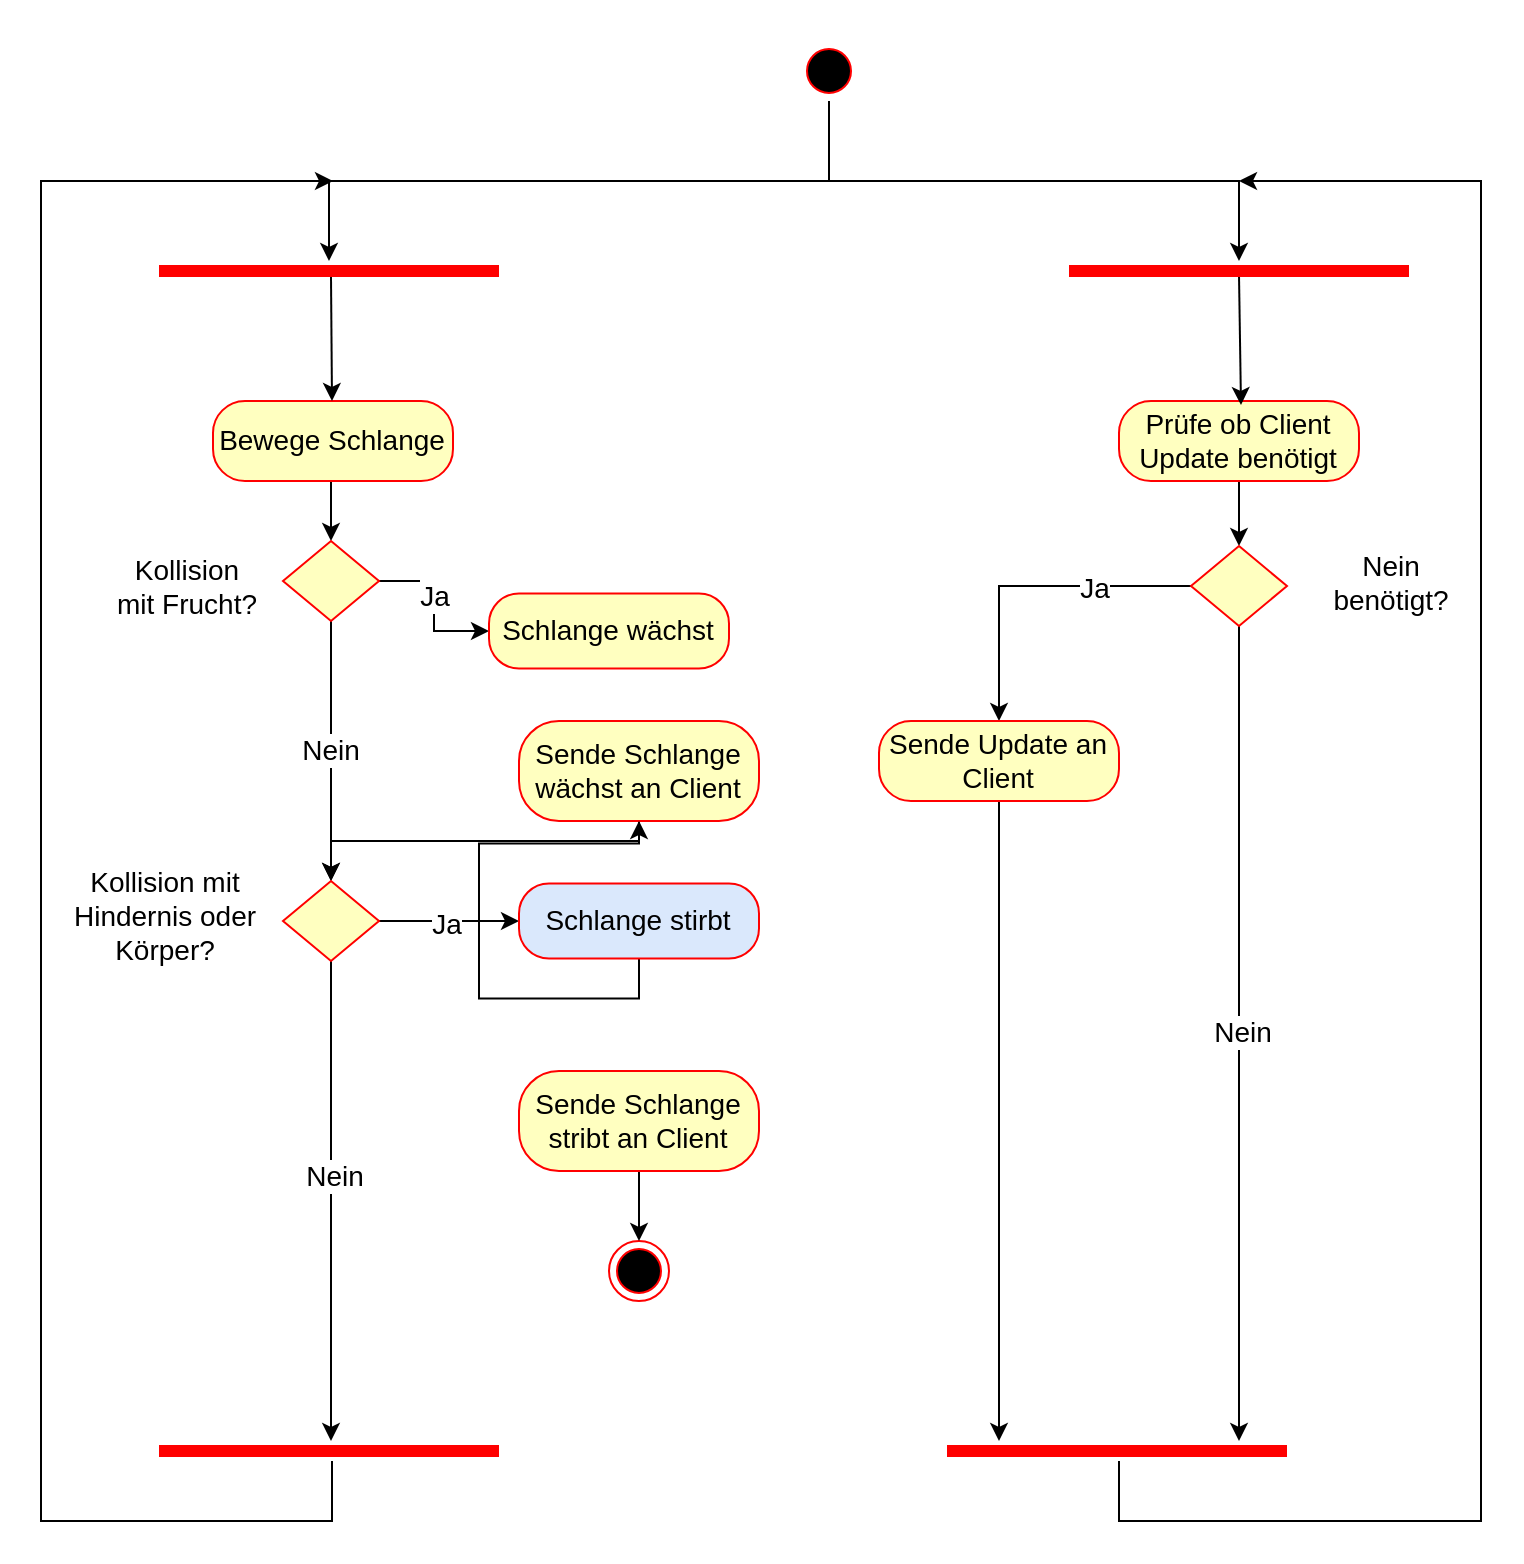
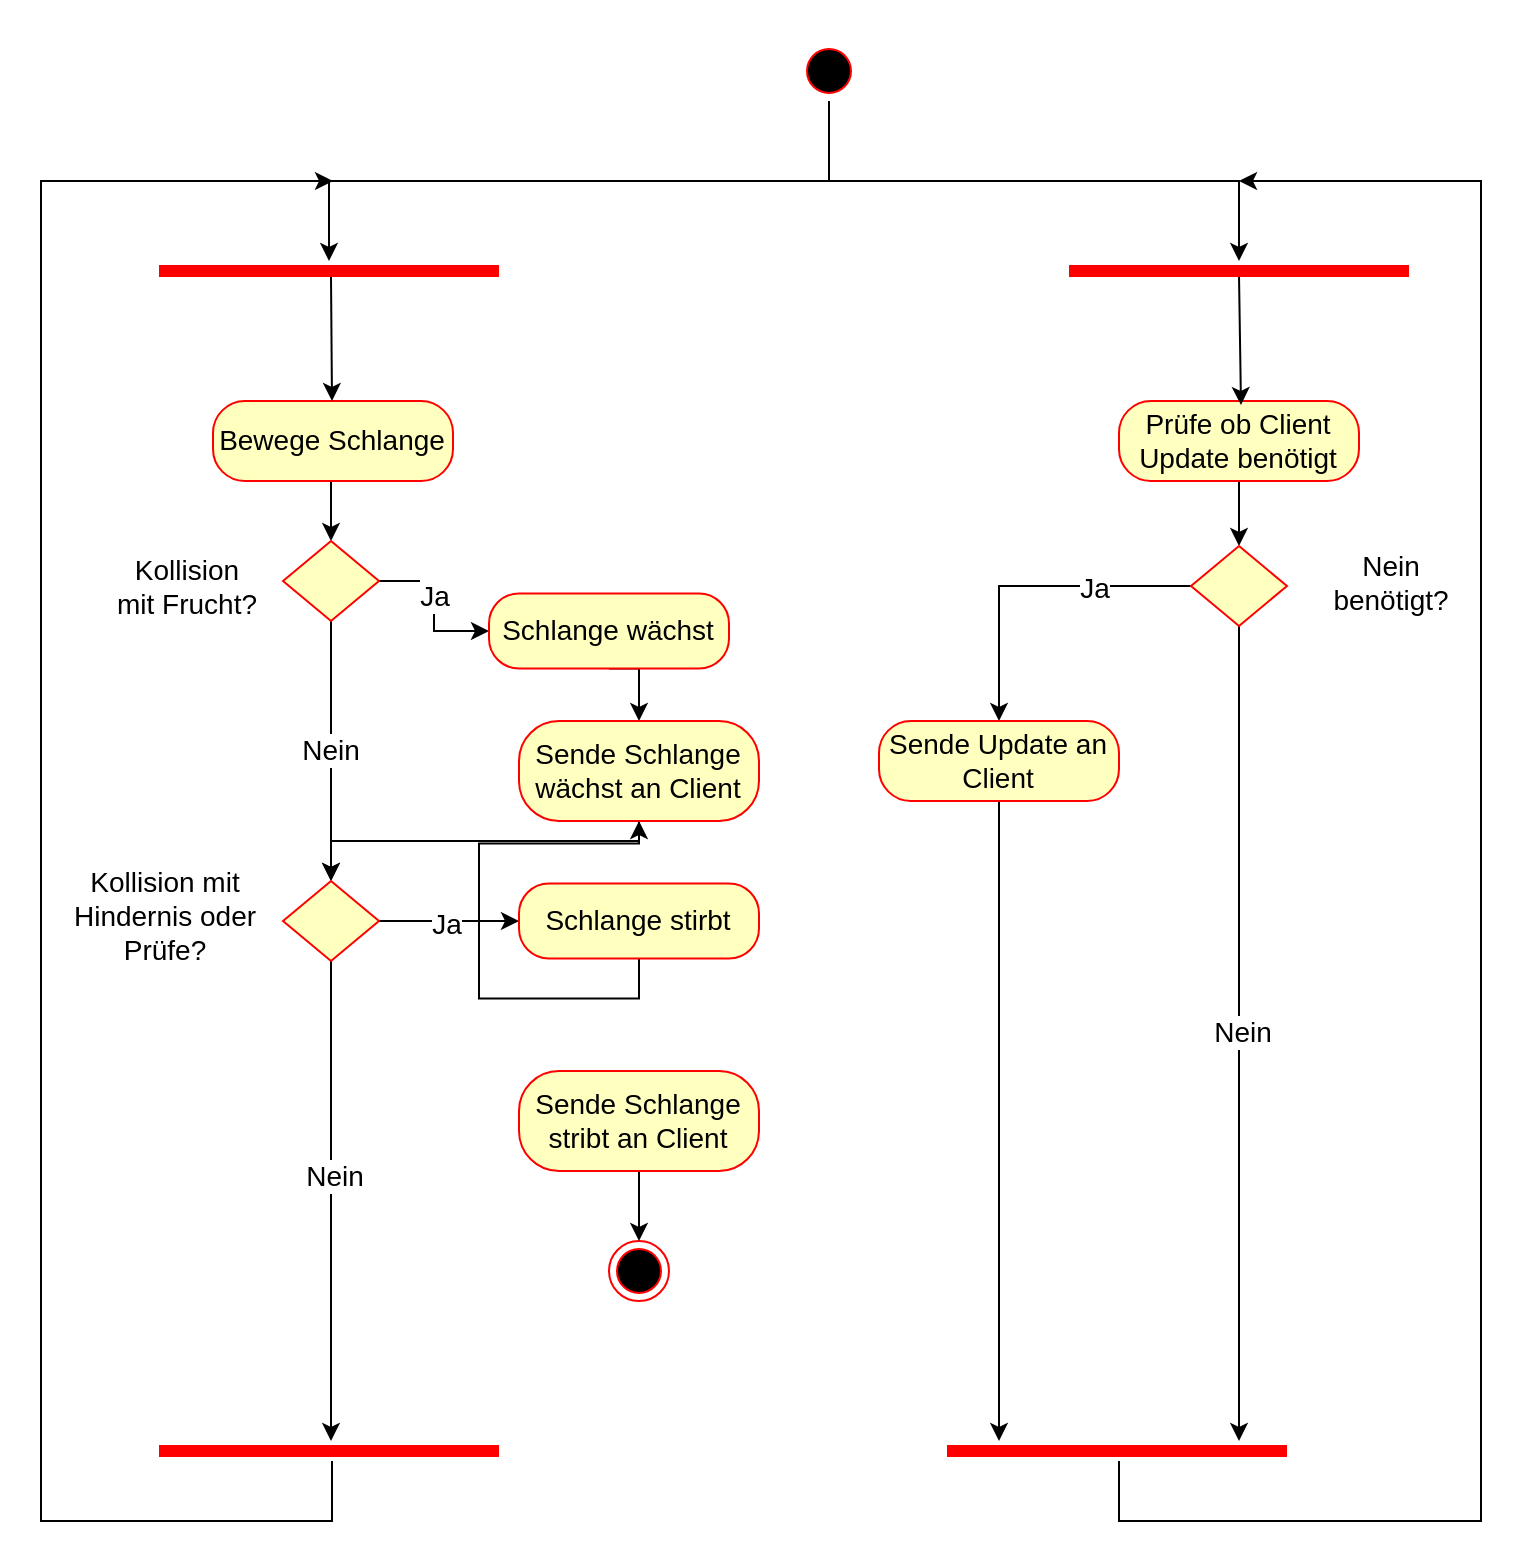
none -> (639, 687)
(166, 917) -> (166, 917)
(639, 921) -> (639, 921)
